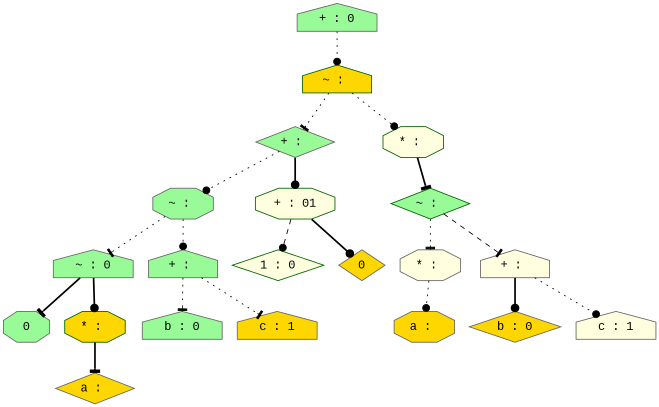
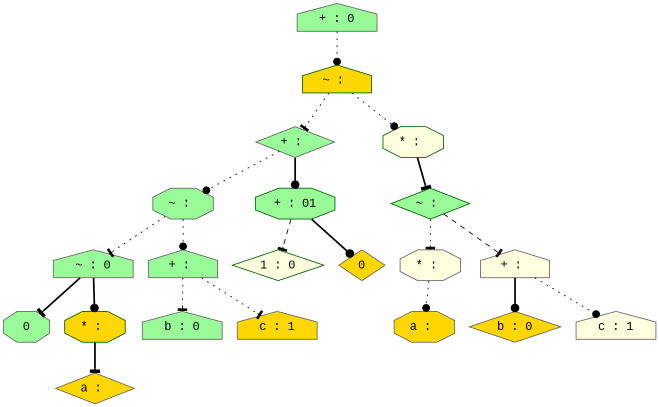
(295, 204) -> (295, 204)
(287, 233) -> (287, 233)
